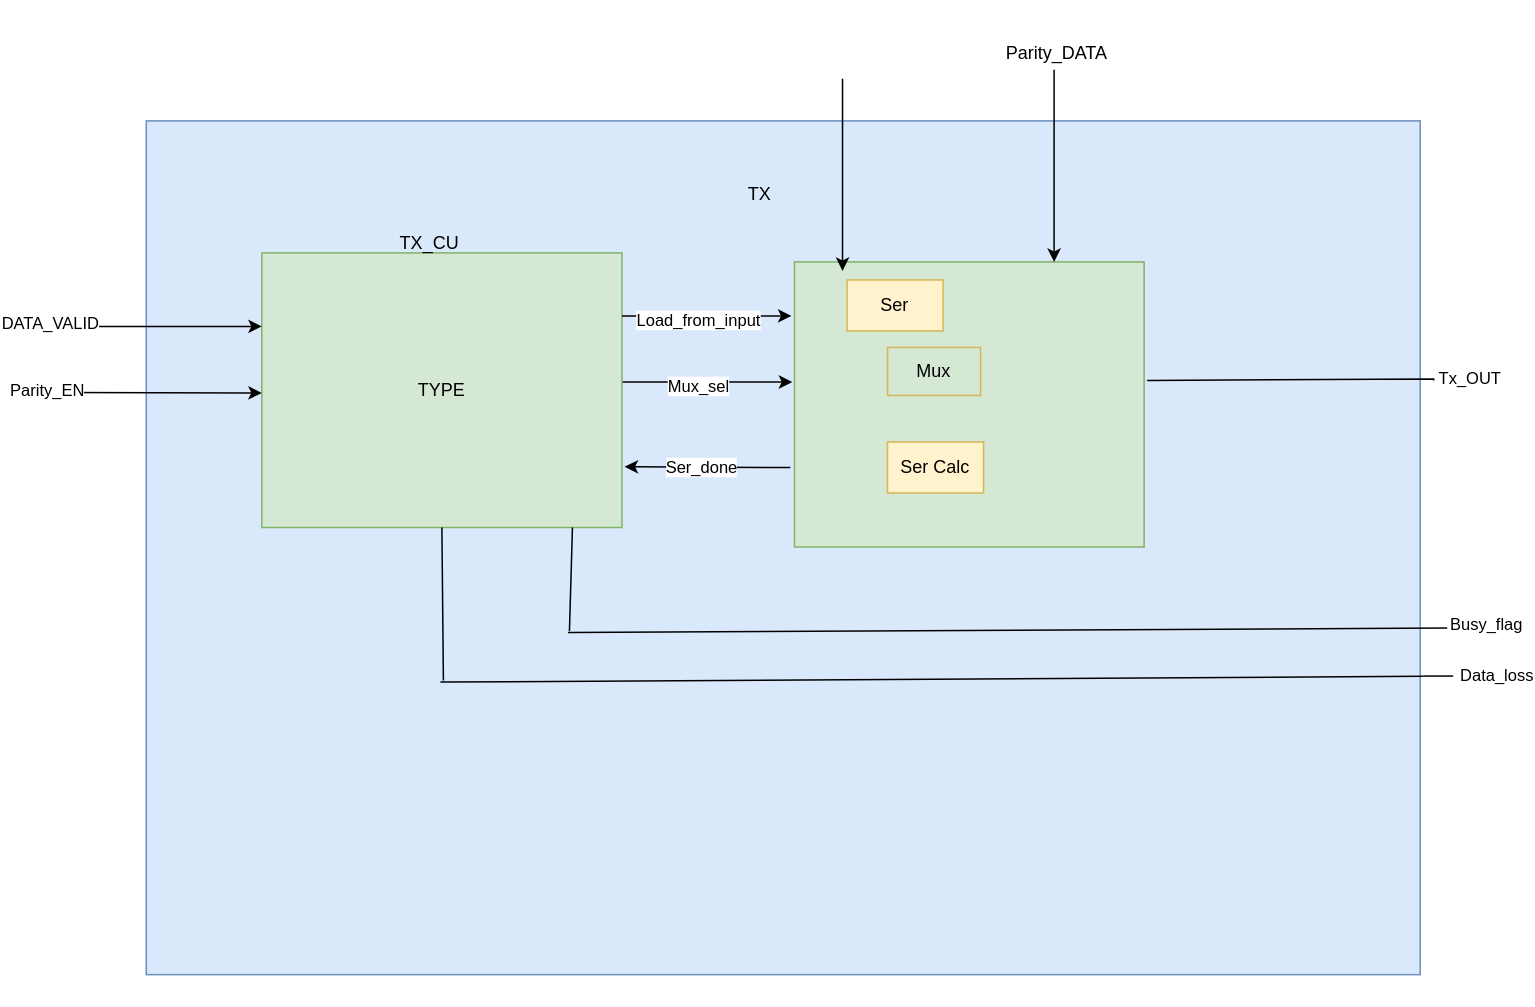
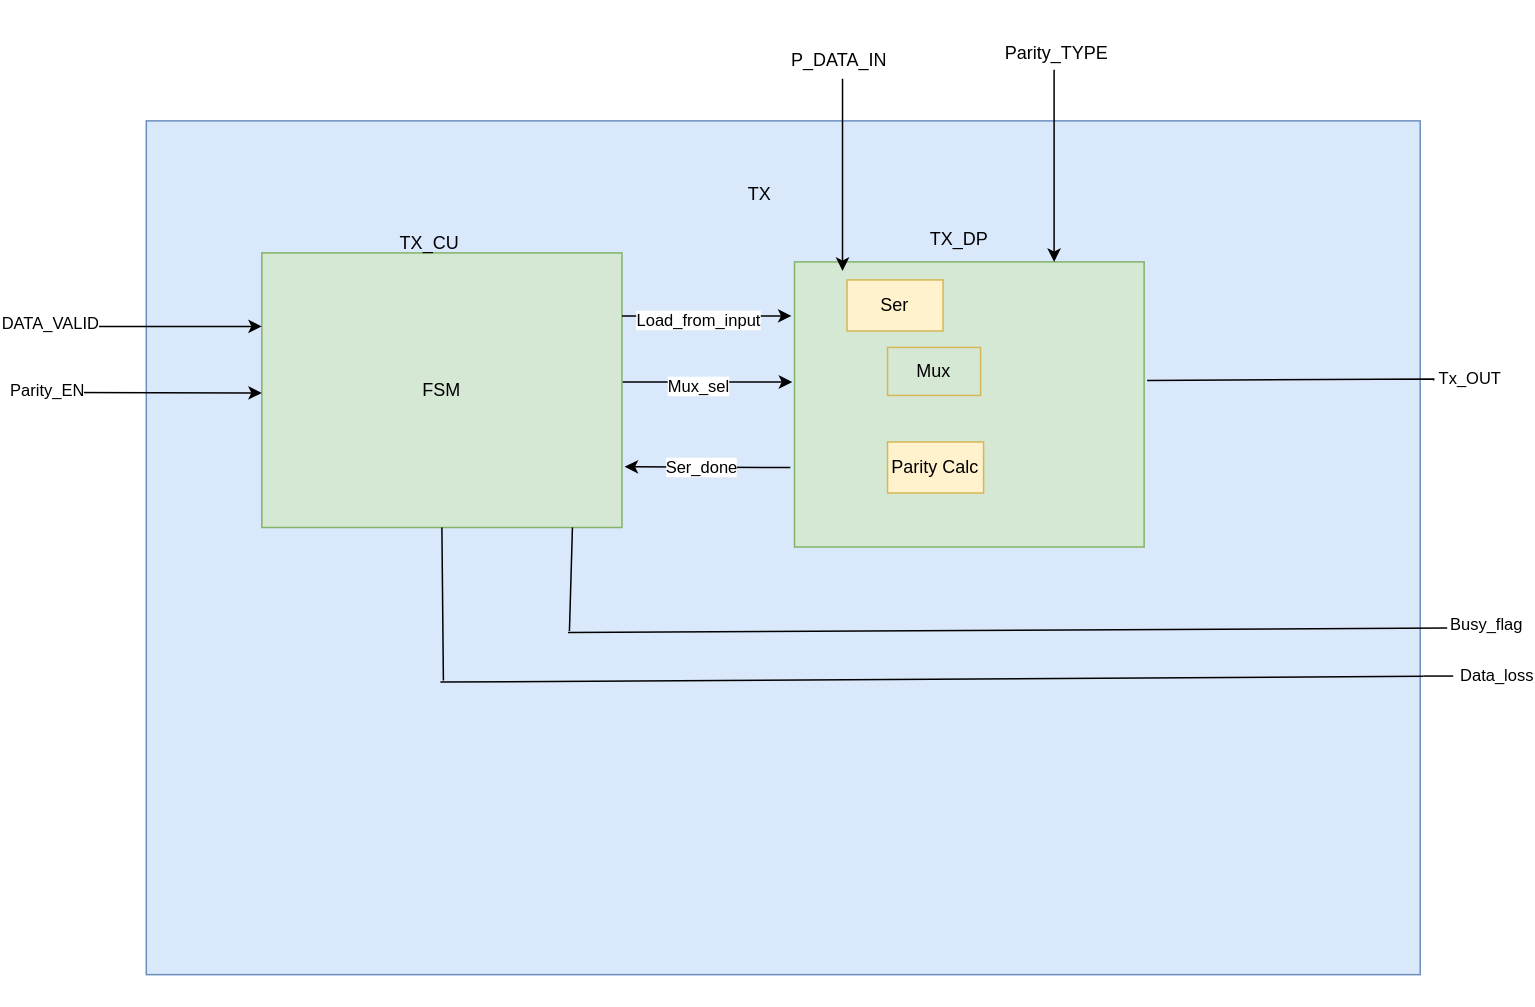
(1057, 53) -> (1057, 53)
none -> (839, 61)
none -> (959, 239)
(442, 391) -> (442, 391)
(935, 467) -> (935, 467)
